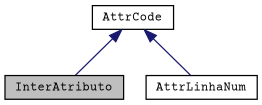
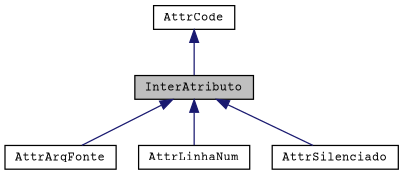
(172, 57) -> (194, 129)
none -> (61, 157)
none -> (335, 157)
